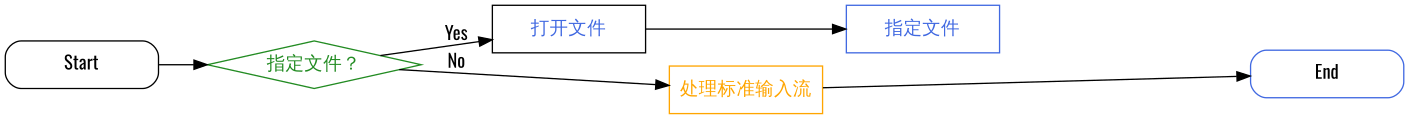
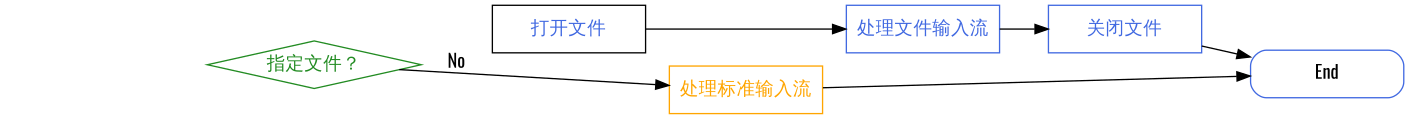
(923, 29) -> (923, 29)
none -> (1125, 29)
(430, 49) -> none
(82, 65) -> none
